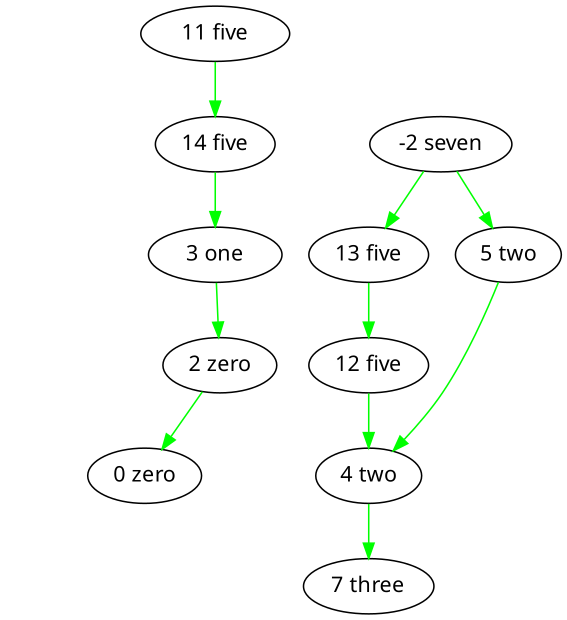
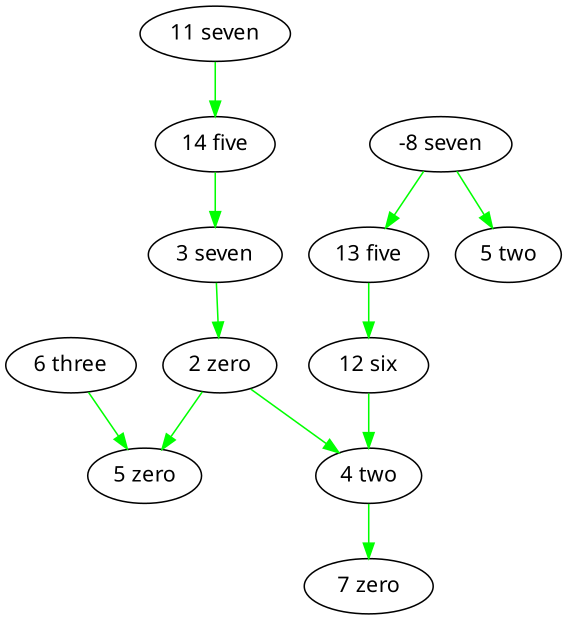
(215, 34) -> (215, 34)
(441, 144) -> (441, 144)
(215, 255) -> (215, 255)
none -> (71, 365)
(369, 365) -> (369, 365)
(459, 366) -> (288, 416)
(145, 476) -> (145, 476)
(369, 586) -> (369, 586)
